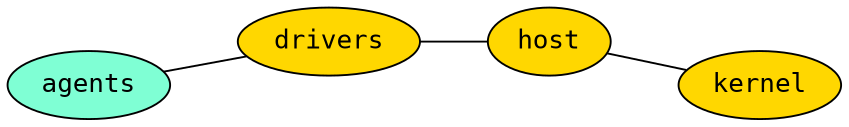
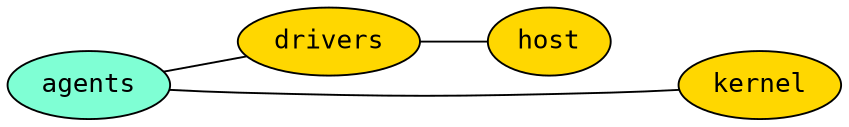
(647, 62) -> (424, 96)
